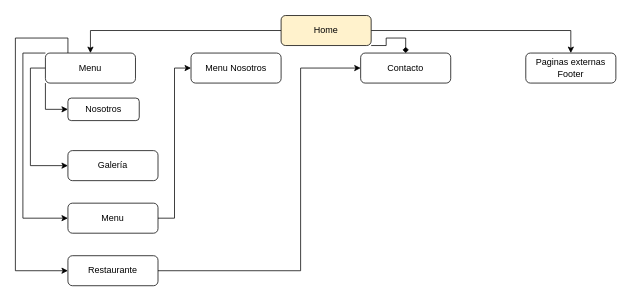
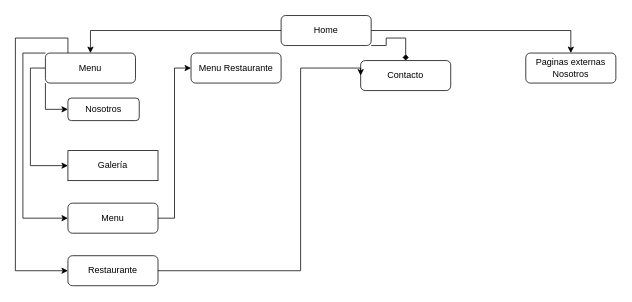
(326, 30) -> (326, 30)
(236, 68) -> (236, 68)
(405, 68) -> (405, 75)
(570, 68) -> (570, 68)
(113, 165) -> (113, 165)
